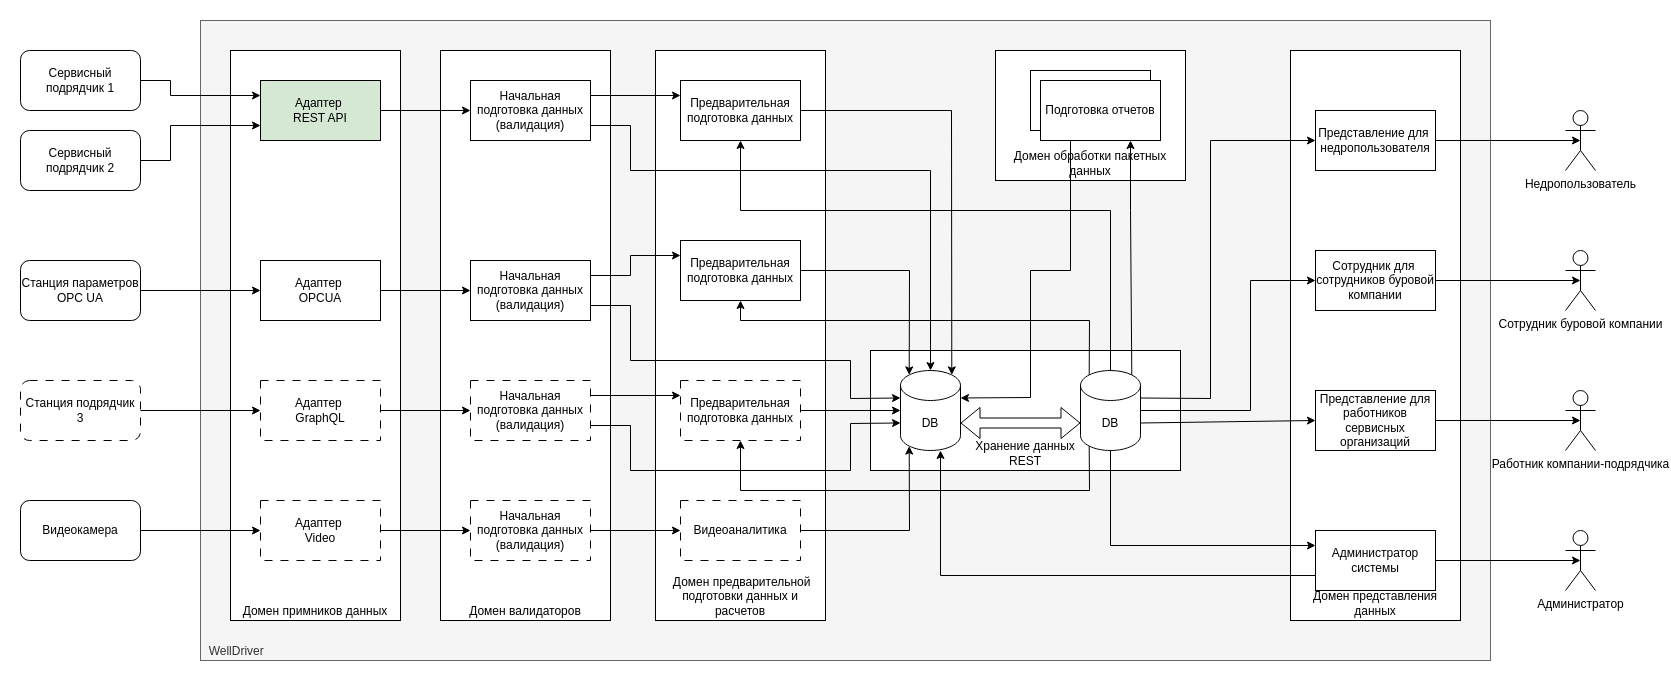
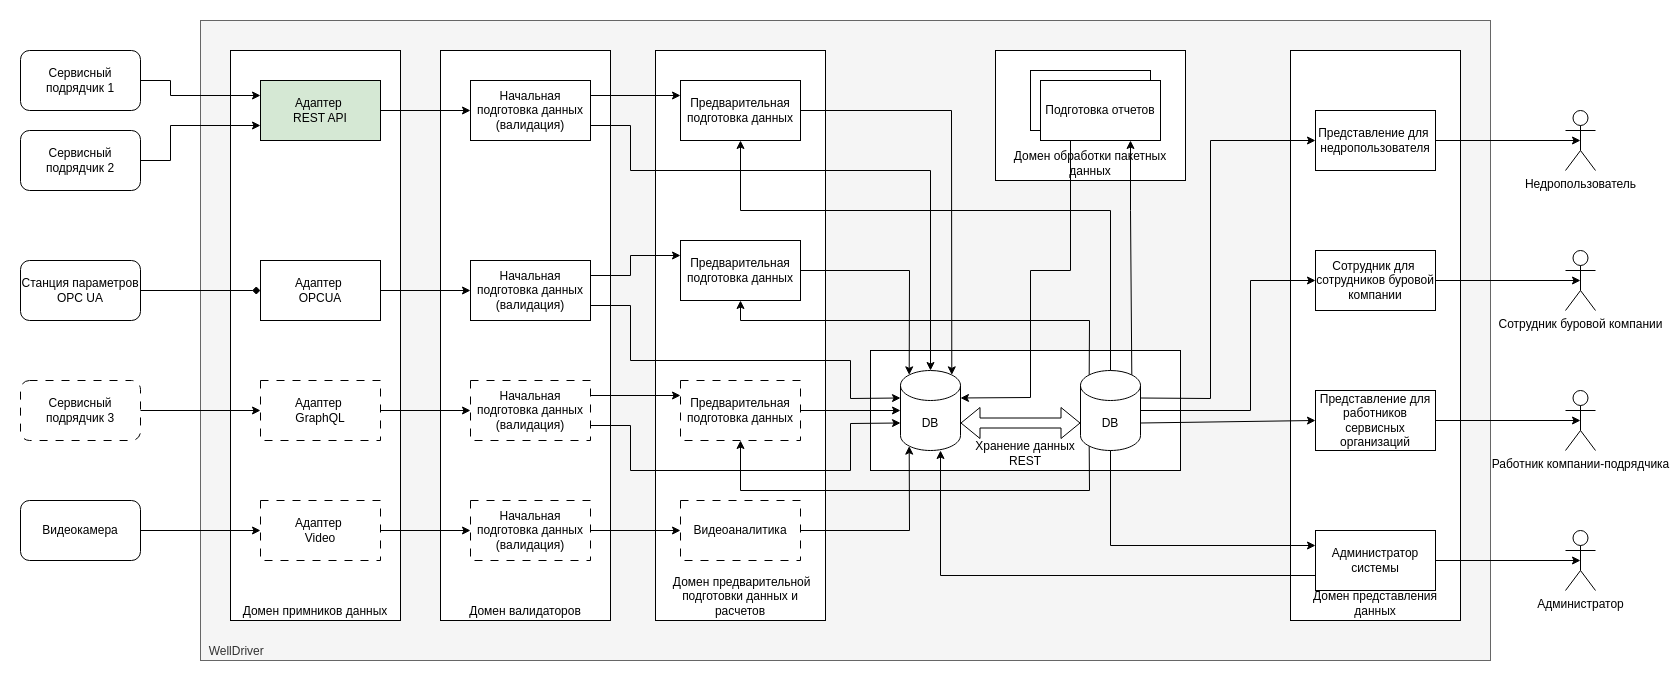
(252, 291) -> (252, 291)
(81, 411) -> (81, 411)
